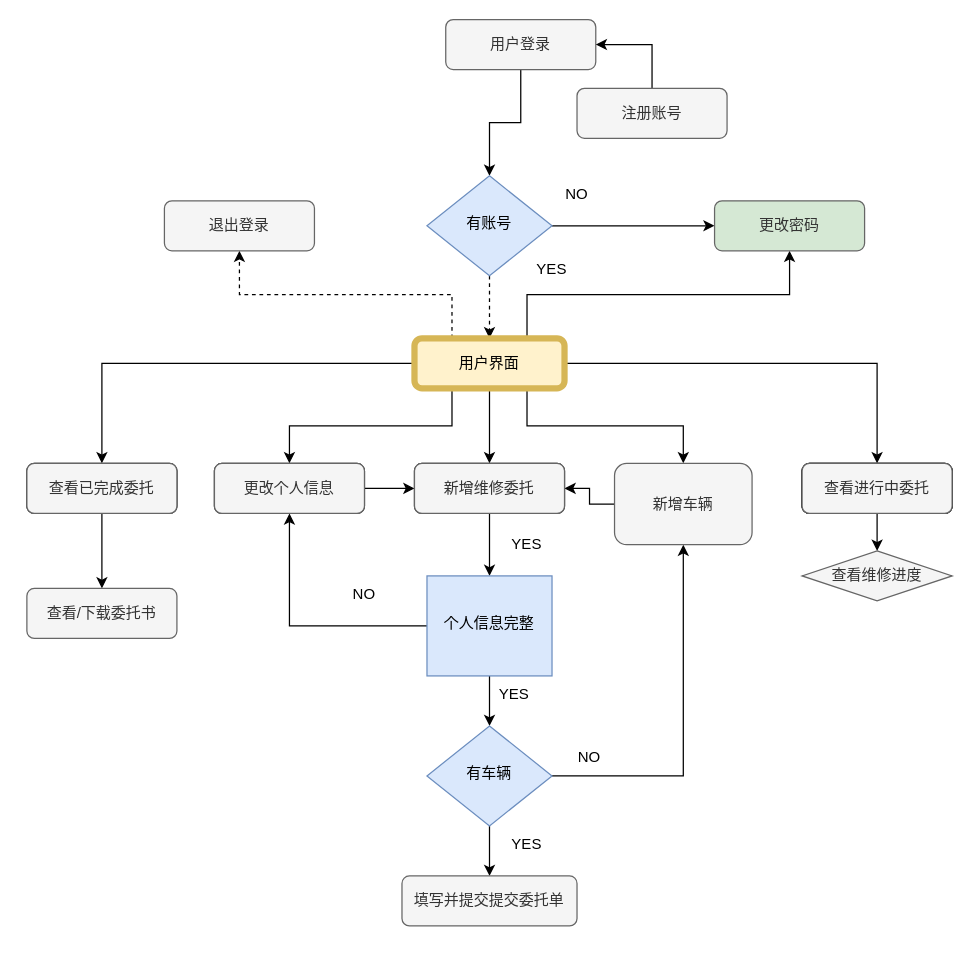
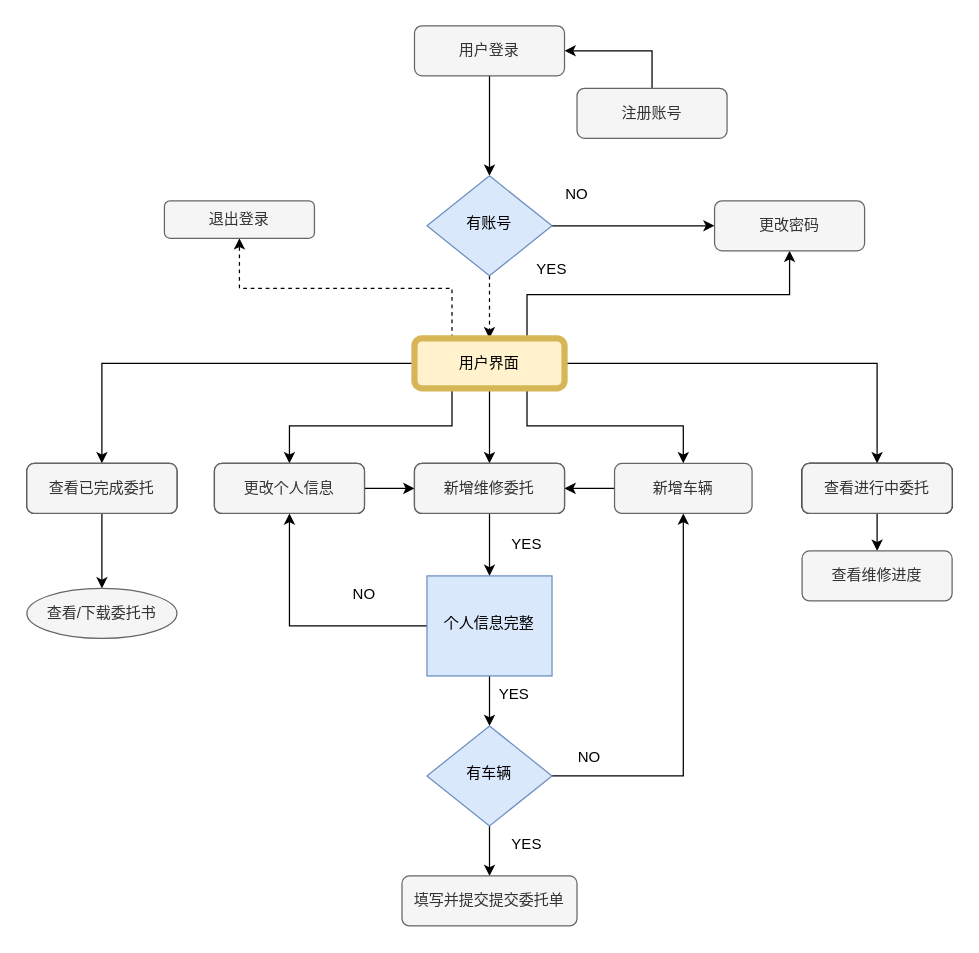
(521, 44) -> (489, 51)
(239, 226) -> (239, 219)
(789, 226) -> (789, 226)
(683, 504) -> (683, 488)
(877, 576) -> (877, 576)
(102, 613) -> (102, 613)
